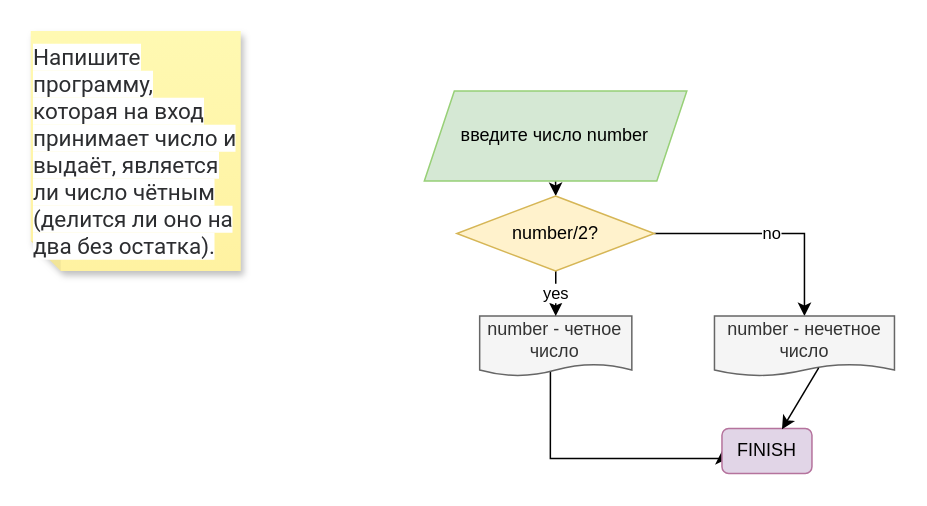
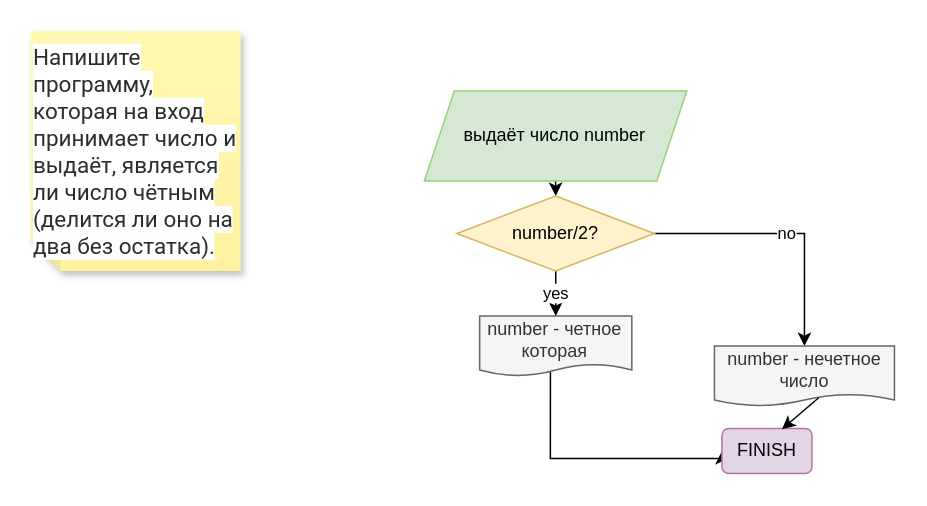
(555, 136) -> (555, 136)
(555, 340) -> (555, 340)
(804, 346) -> (804, 376)
